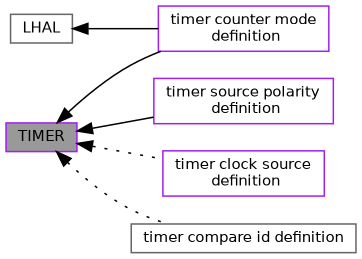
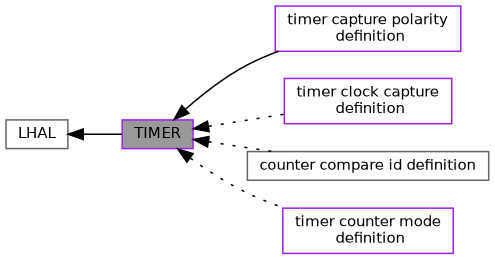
(123, 29) -> (103, 134)
(112, 77) -> (235, 187)
(244, 101) -> (368, 29)
(244, 173) -> (368, 101)
(244, 238) -> (368, 166)
